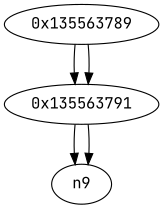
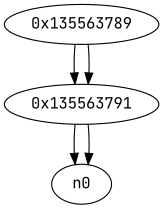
(82, 184) -> (82, 184)
